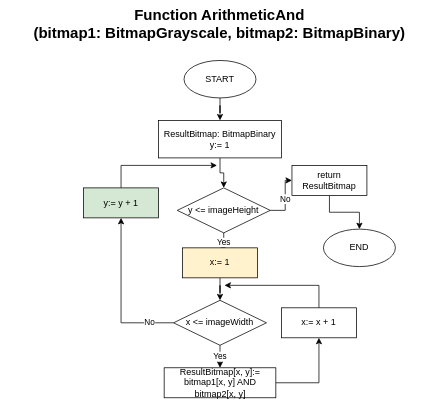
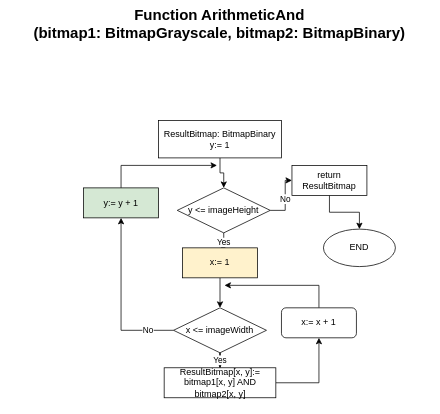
(220, 79) -> none
(220, 112) -> none
(220, 323) -> (220, 330)
(319, 323) -> (319, 323)
